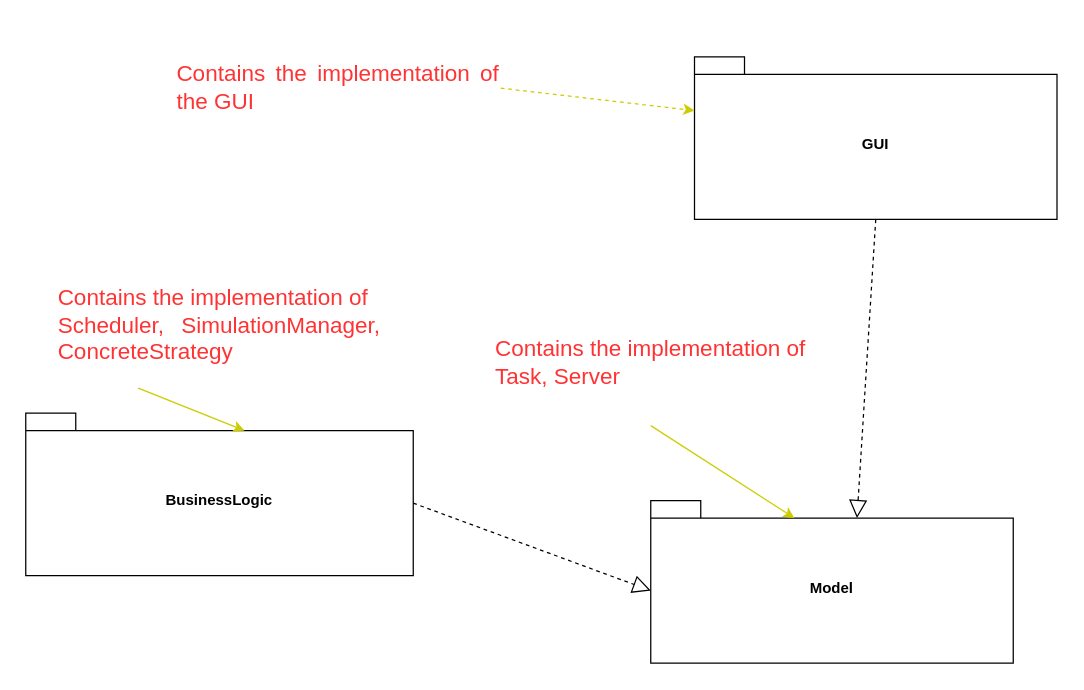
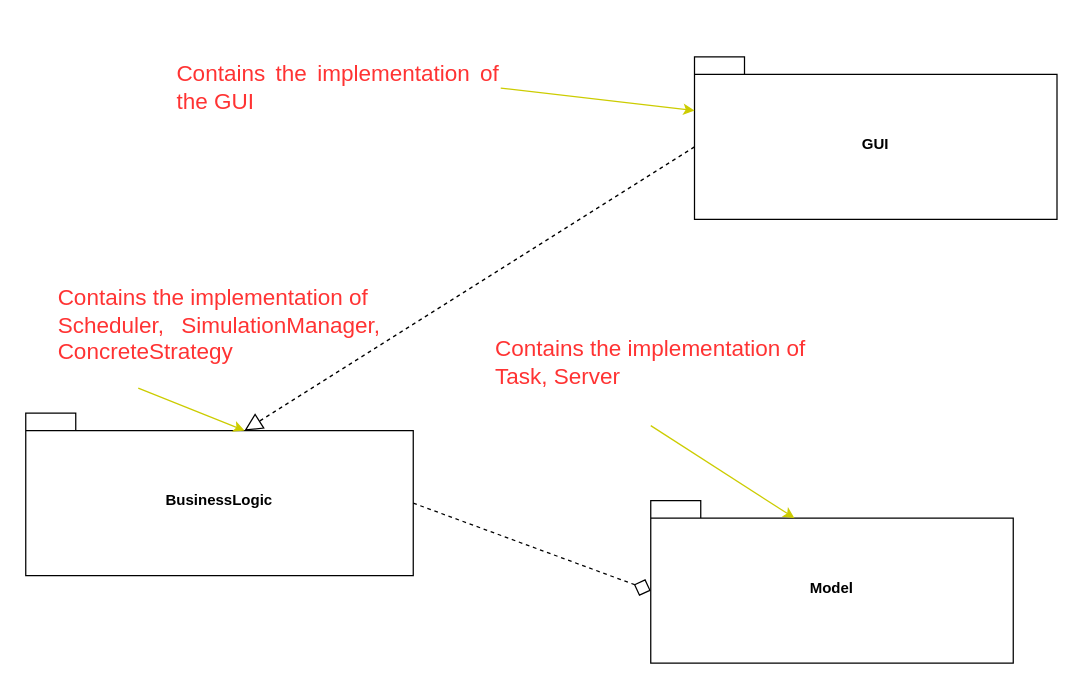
(594, 99) -> (594, 99)
none -> (477, 284)
(867, 359) -> none
(632, 584) -> (633, 584)
